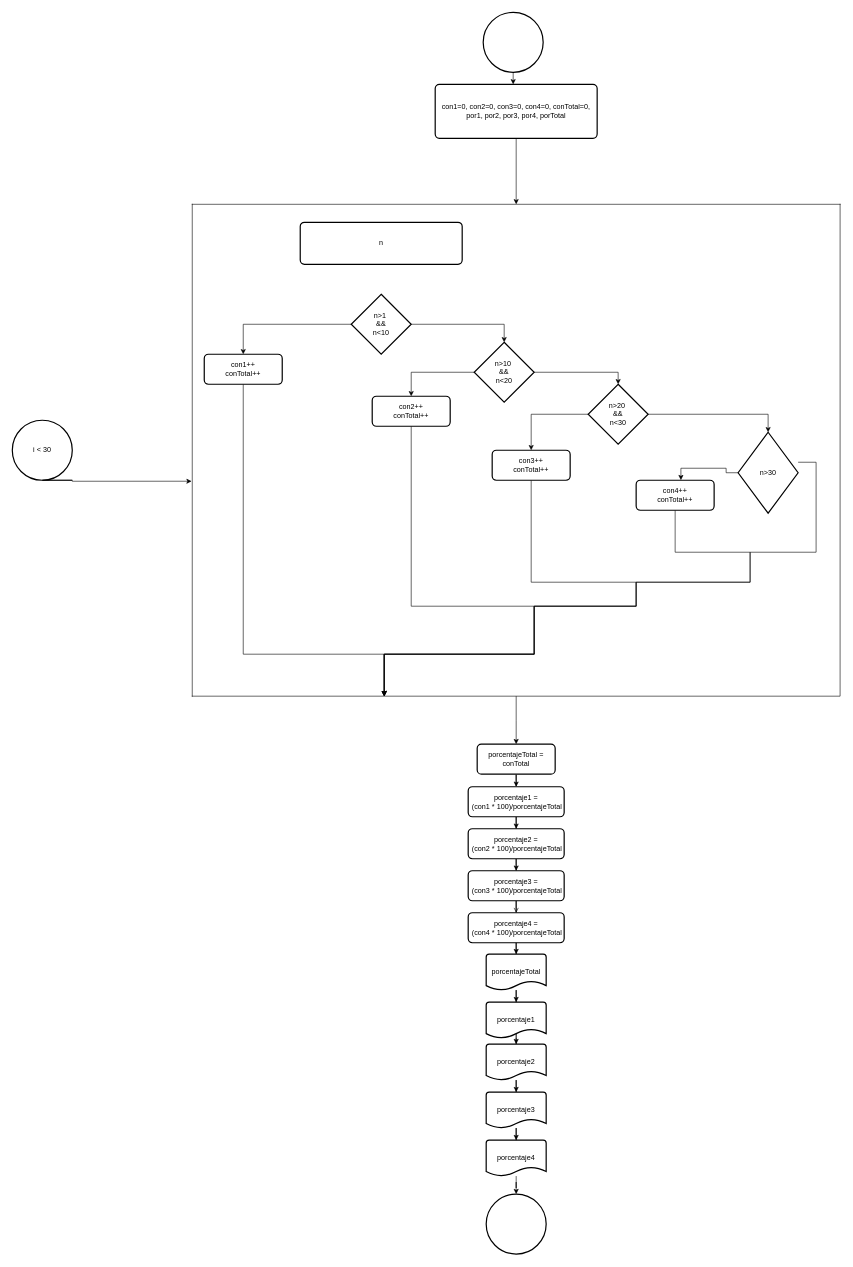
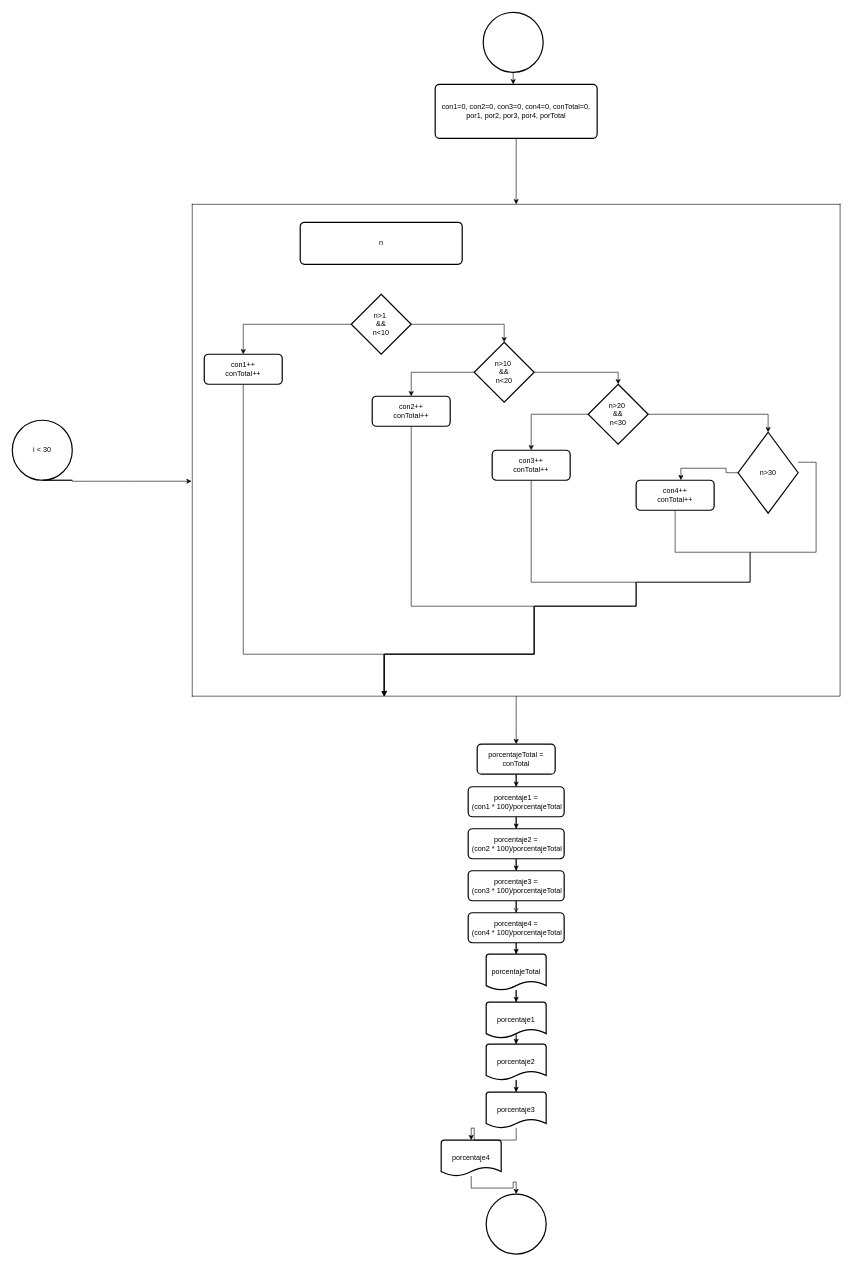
(516, 1158) -> (471, 1158)
